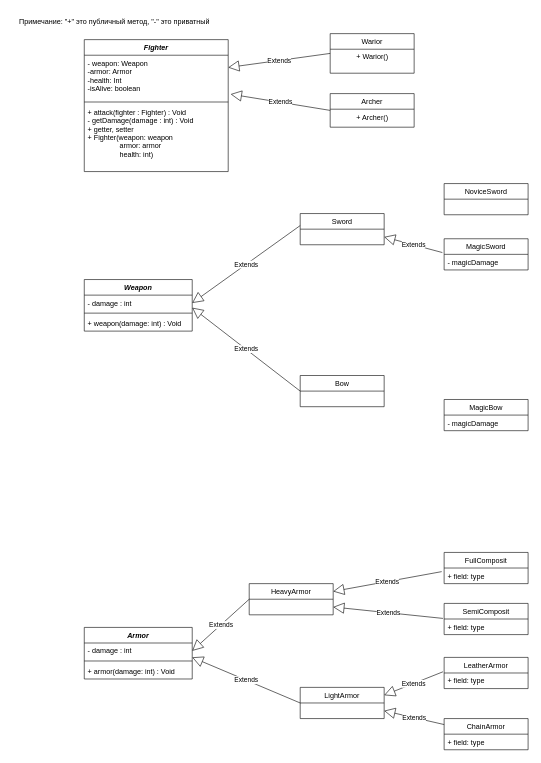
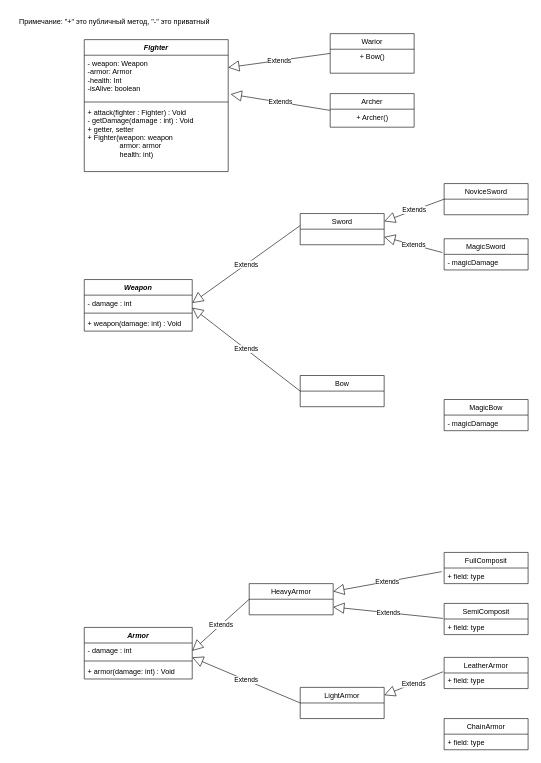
(373, 61) -> (373, 61)
none -> (420, 208)
(419, 719) -> none
